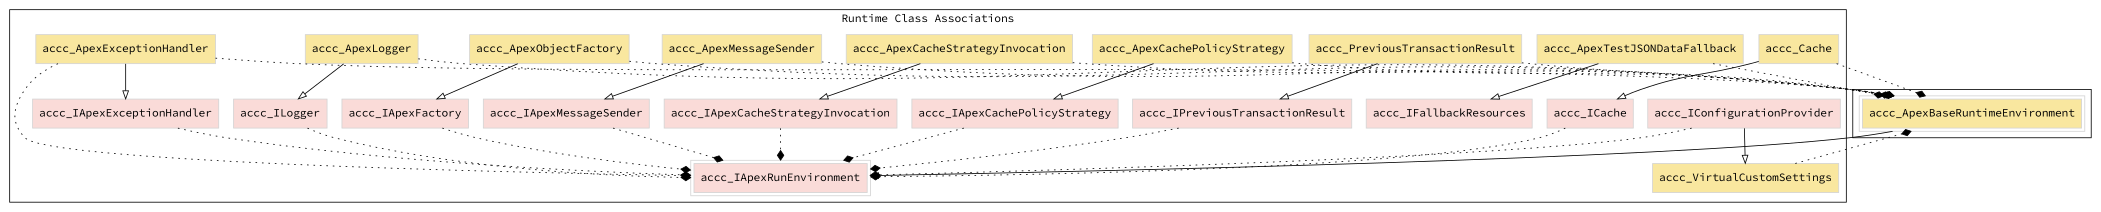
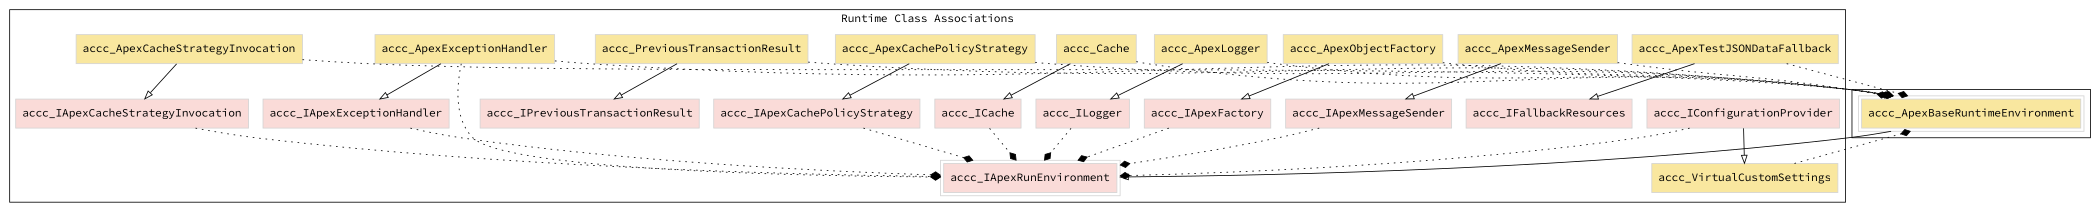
(1030, 151) -> none
